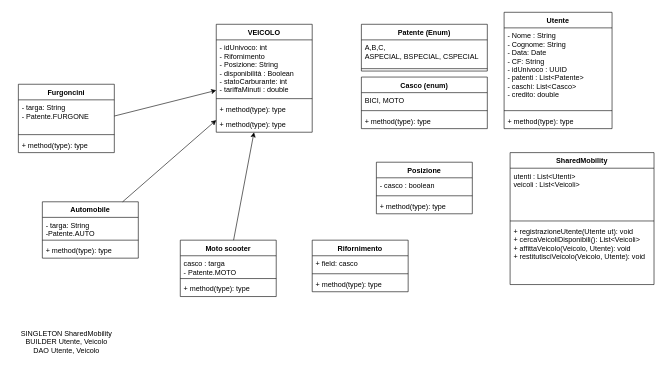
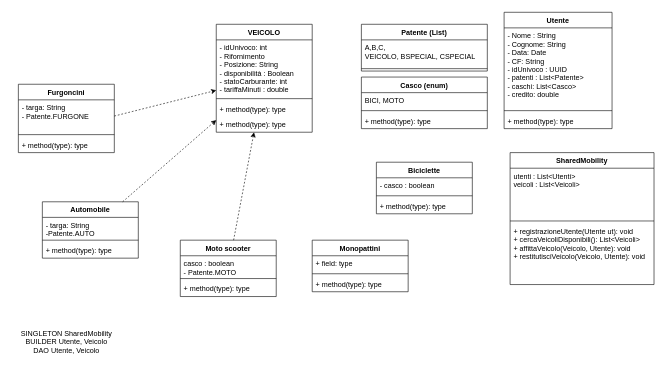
(424, 32) -> (424, 32)
(374, 48) -> (374, 48)
(164, 104) -> (164, 104)
(168, 162) -> (168, 162)
(424, 170) -> (424, 170)
(244, 188) -> (244, 188)
(360, 248) -> (360, 248)
(207, 264) -> (210, 264)
(339, 264) -> (337, 264)
